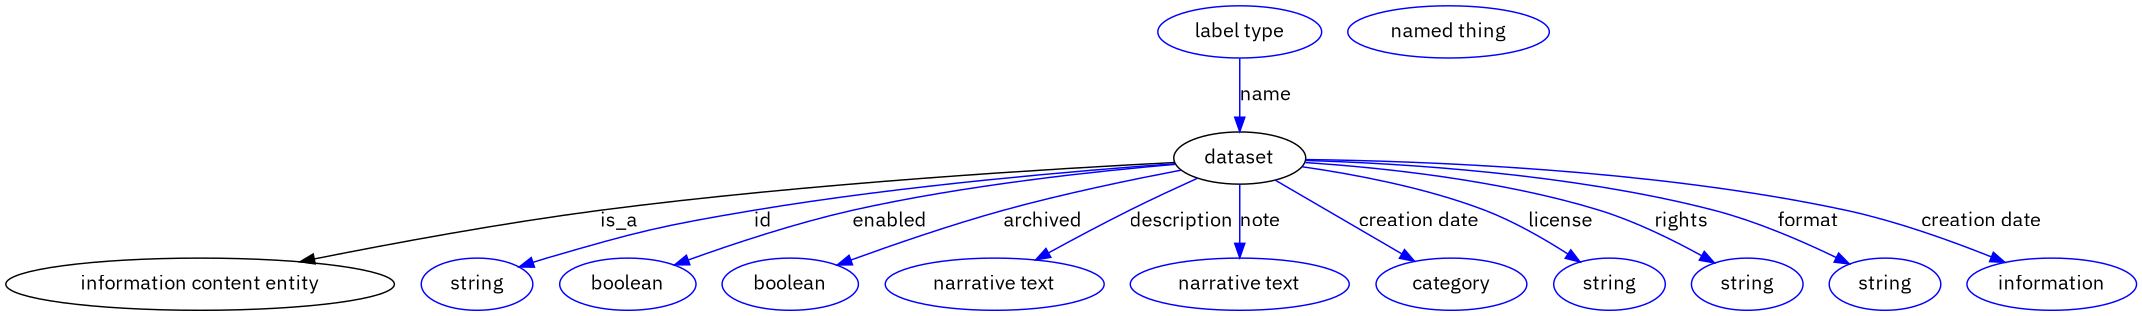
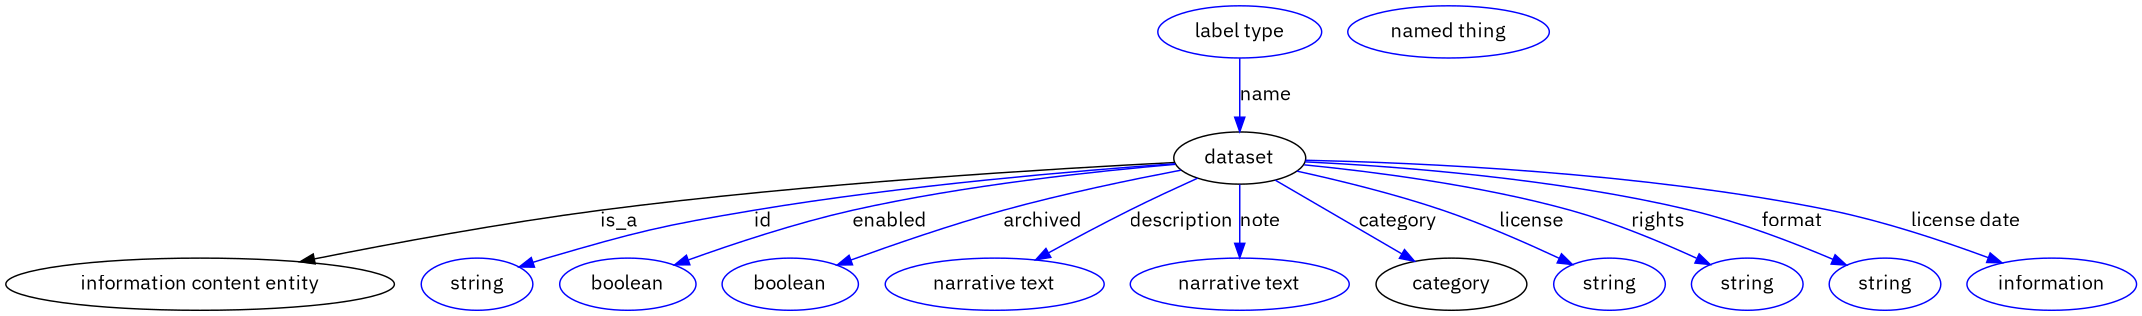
(1419, 221) -> (1398, 221)
(1981, 221) -> (1966, 221)
(1451, 284) -> (1451, 284)
